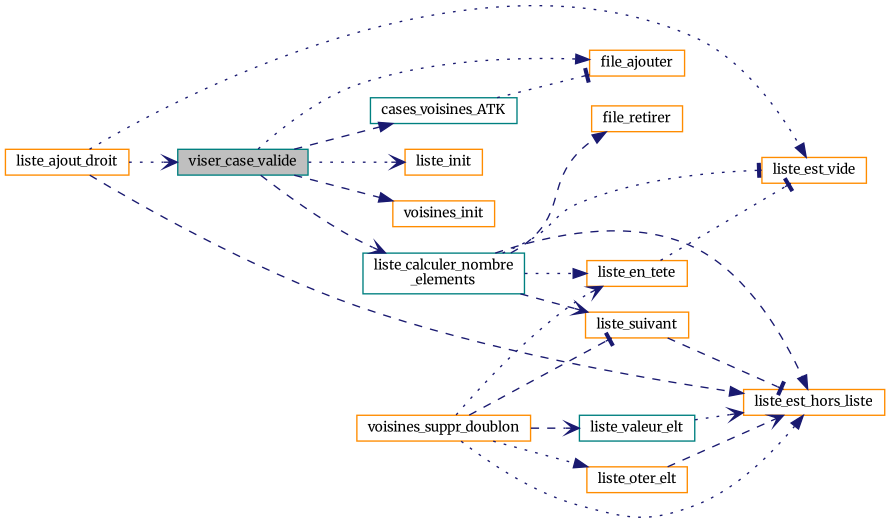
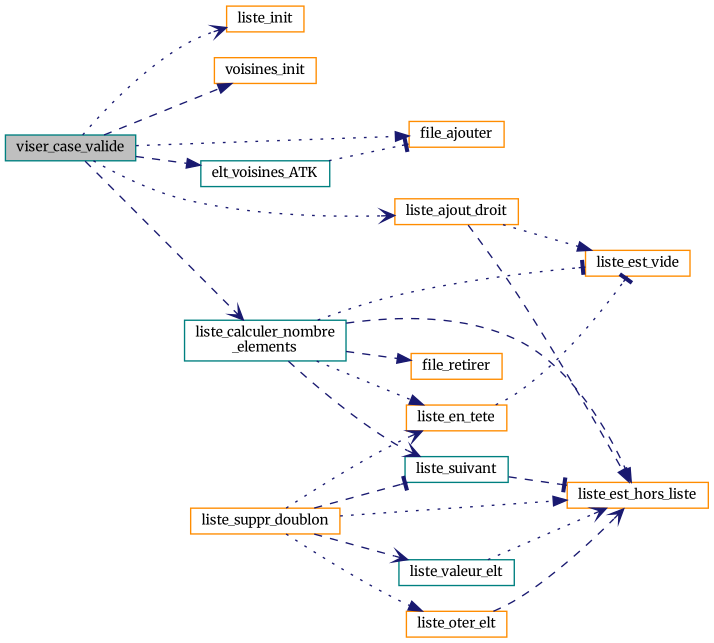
(444, 111) -> (265, 174)
(146, 162) -> (233, 209)
(637, 325) -> (457, 470)
(444, 428) -> (265, 521)
